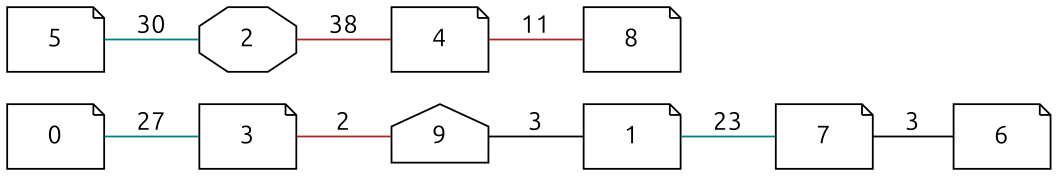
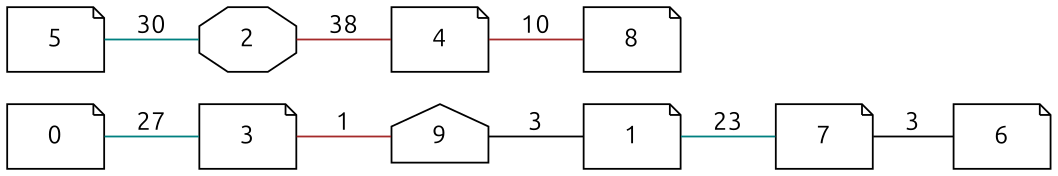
(536, 26) -> (536, 26)
(344, 123) -> (344, 123)
